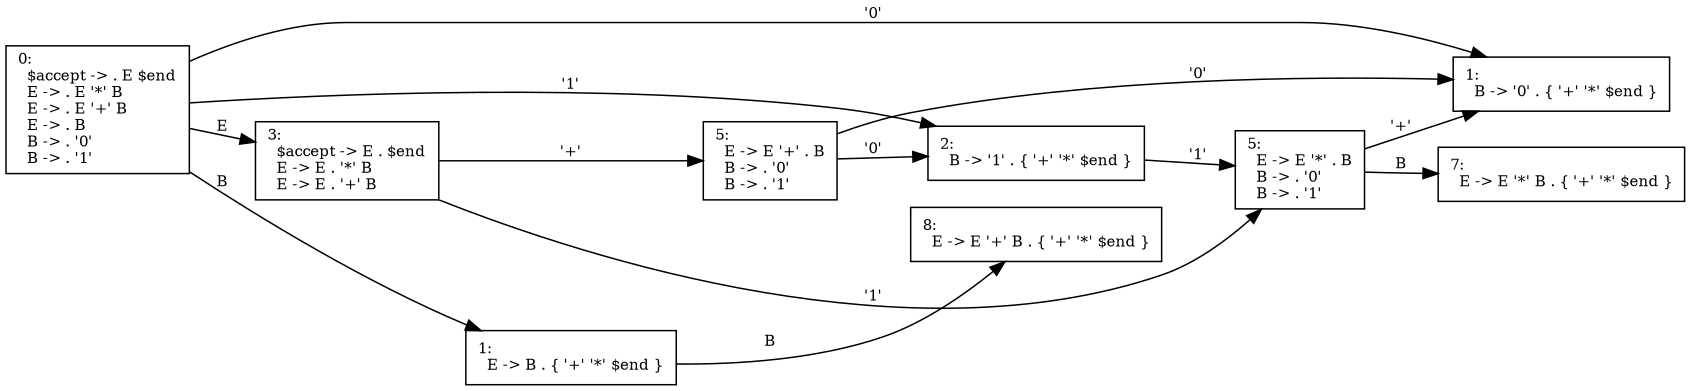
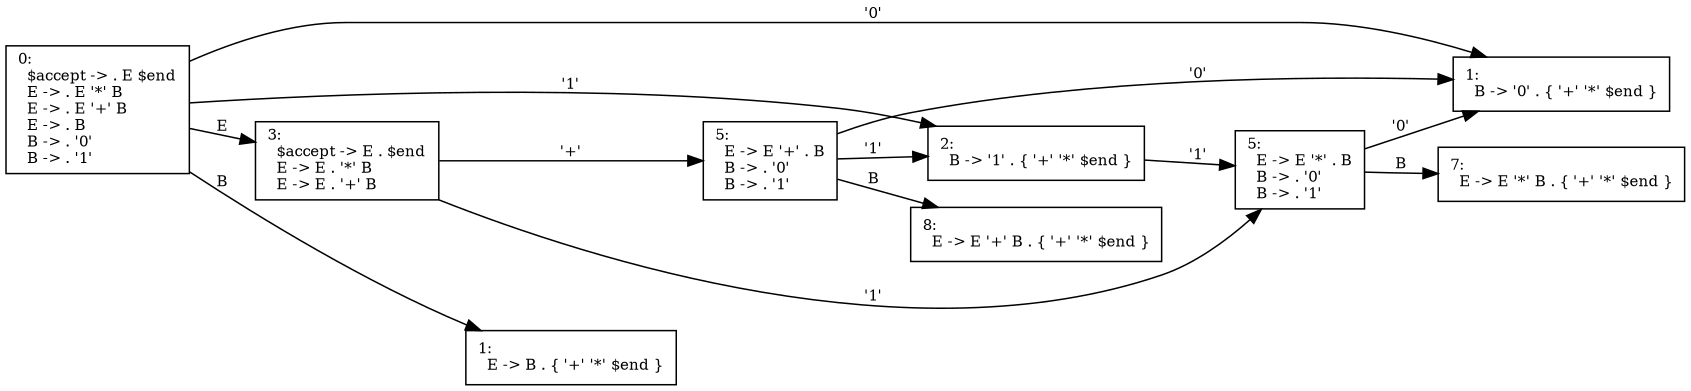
(1401, 127) -> (1401, 127)
(874, 150) -> (874, 150)
(844, 348) -> (880, 191)
